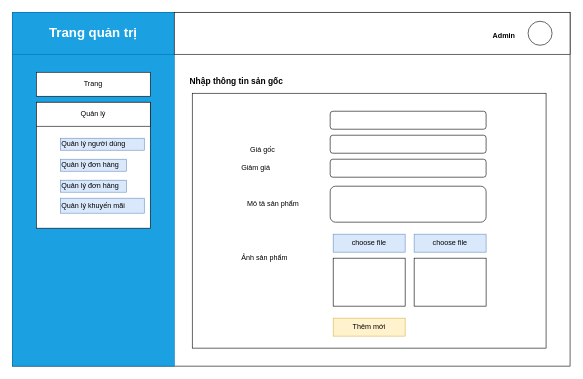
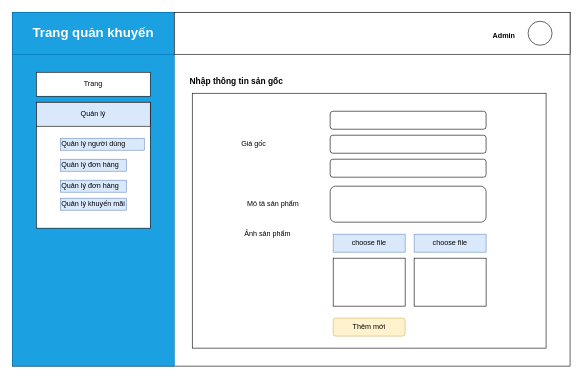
(93, 33) -> (93, 33)
(93, 114) -> (93, 114)
(276, 150) -> (267, 144)
(267, 168) -> none
(102, 206) -> (93, 204)
(267, 258) -> (270, 234)
(369, 327) -> (369, 327)
